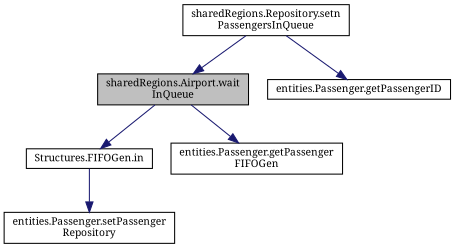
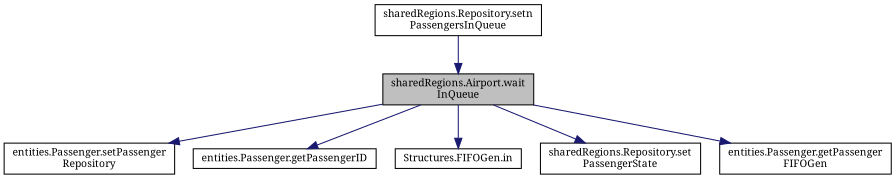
(312, 55) -> (369, 125)
none -> (621, 159)
(89, 185) -> (281, 123)
